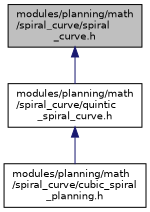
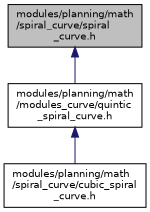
(75, 105) -> (75, 105)
(75, 186) -> (75, 186)
